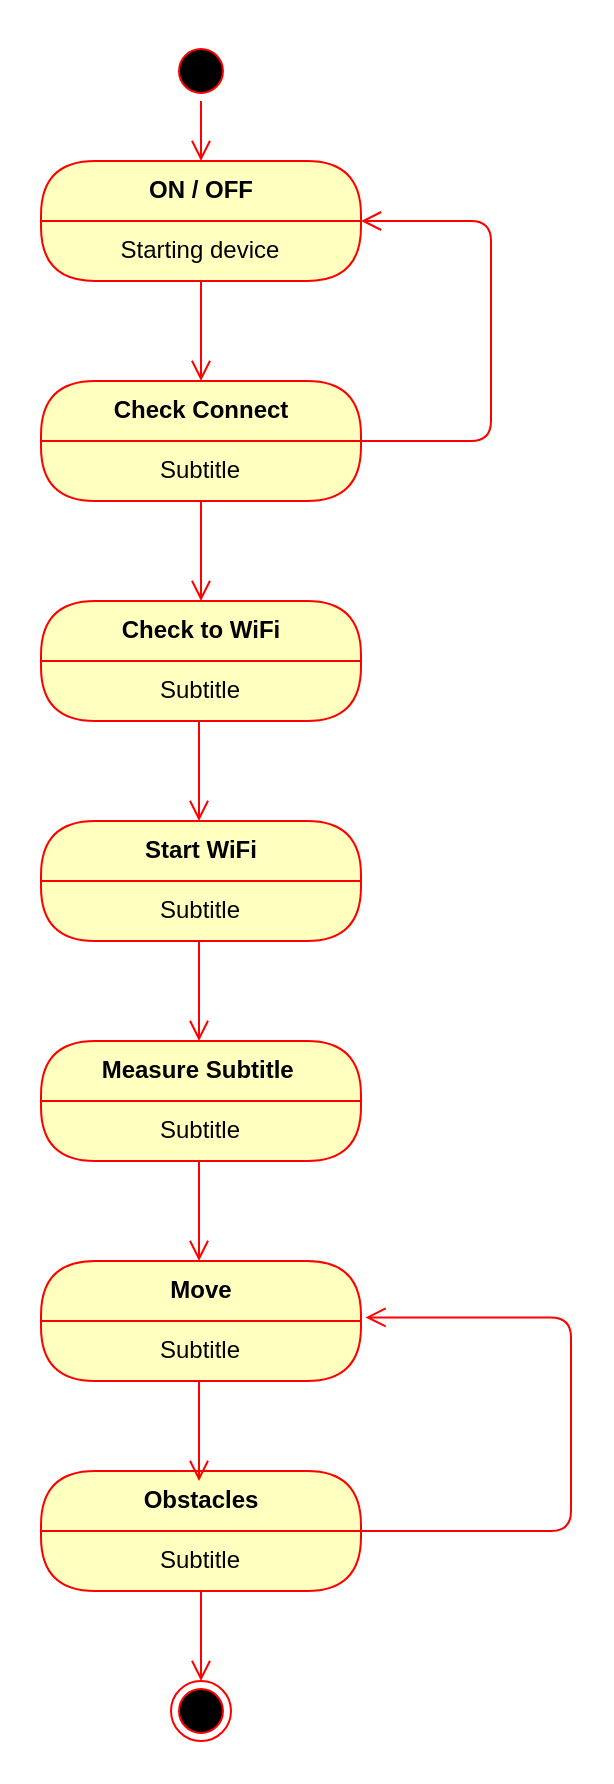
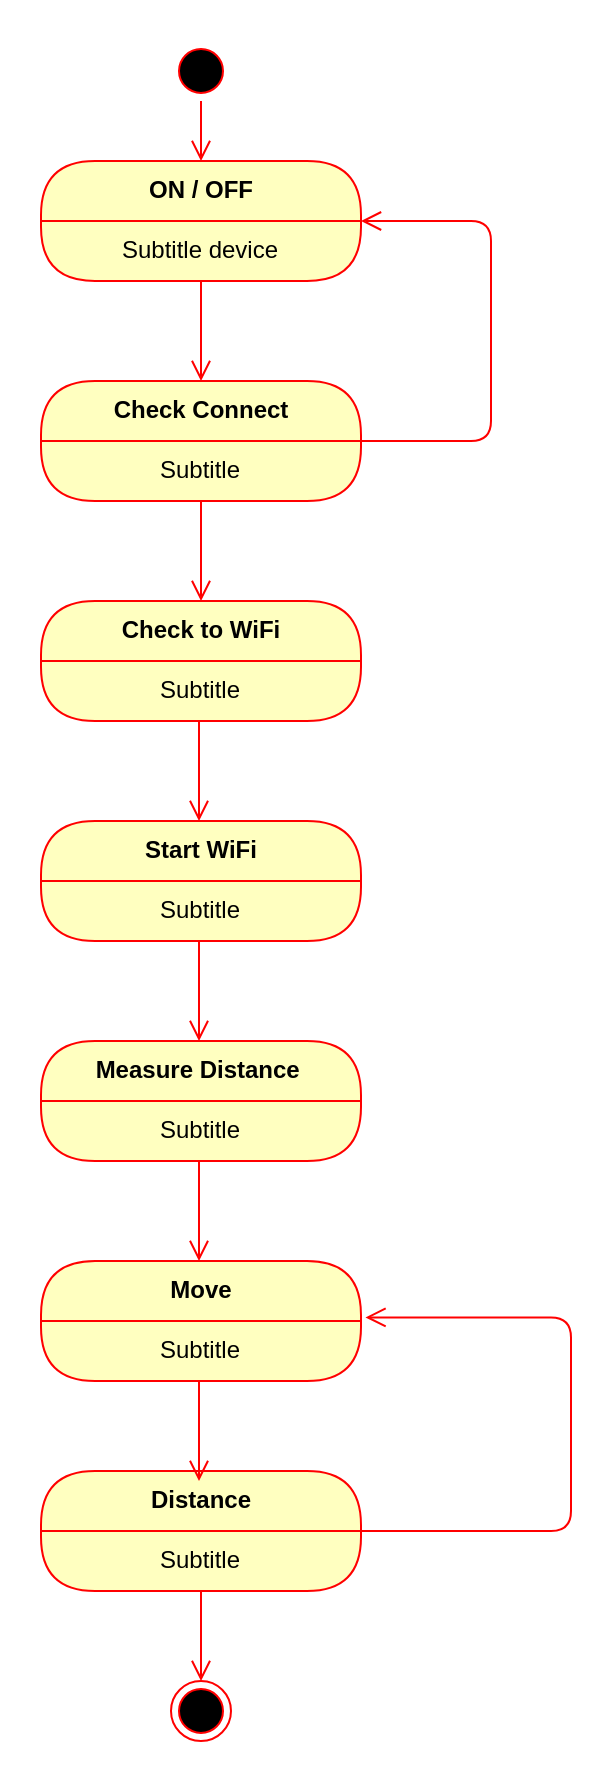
(201, 251) -> (201, 251)
(202, 1071) -> (202, 1071)
(202, 1501) -> (202, 1501)
